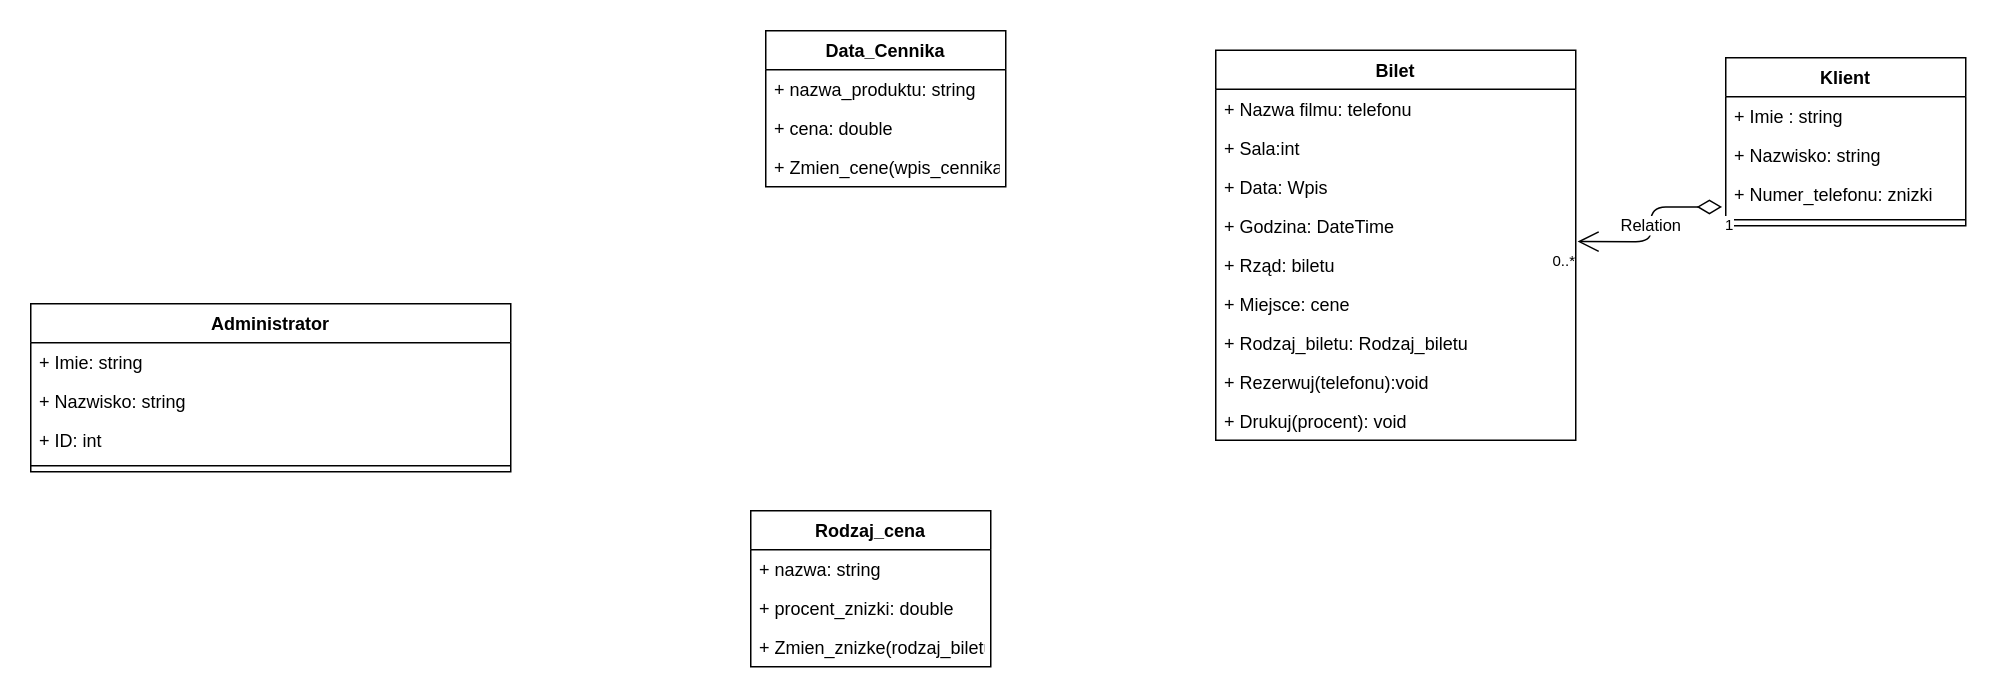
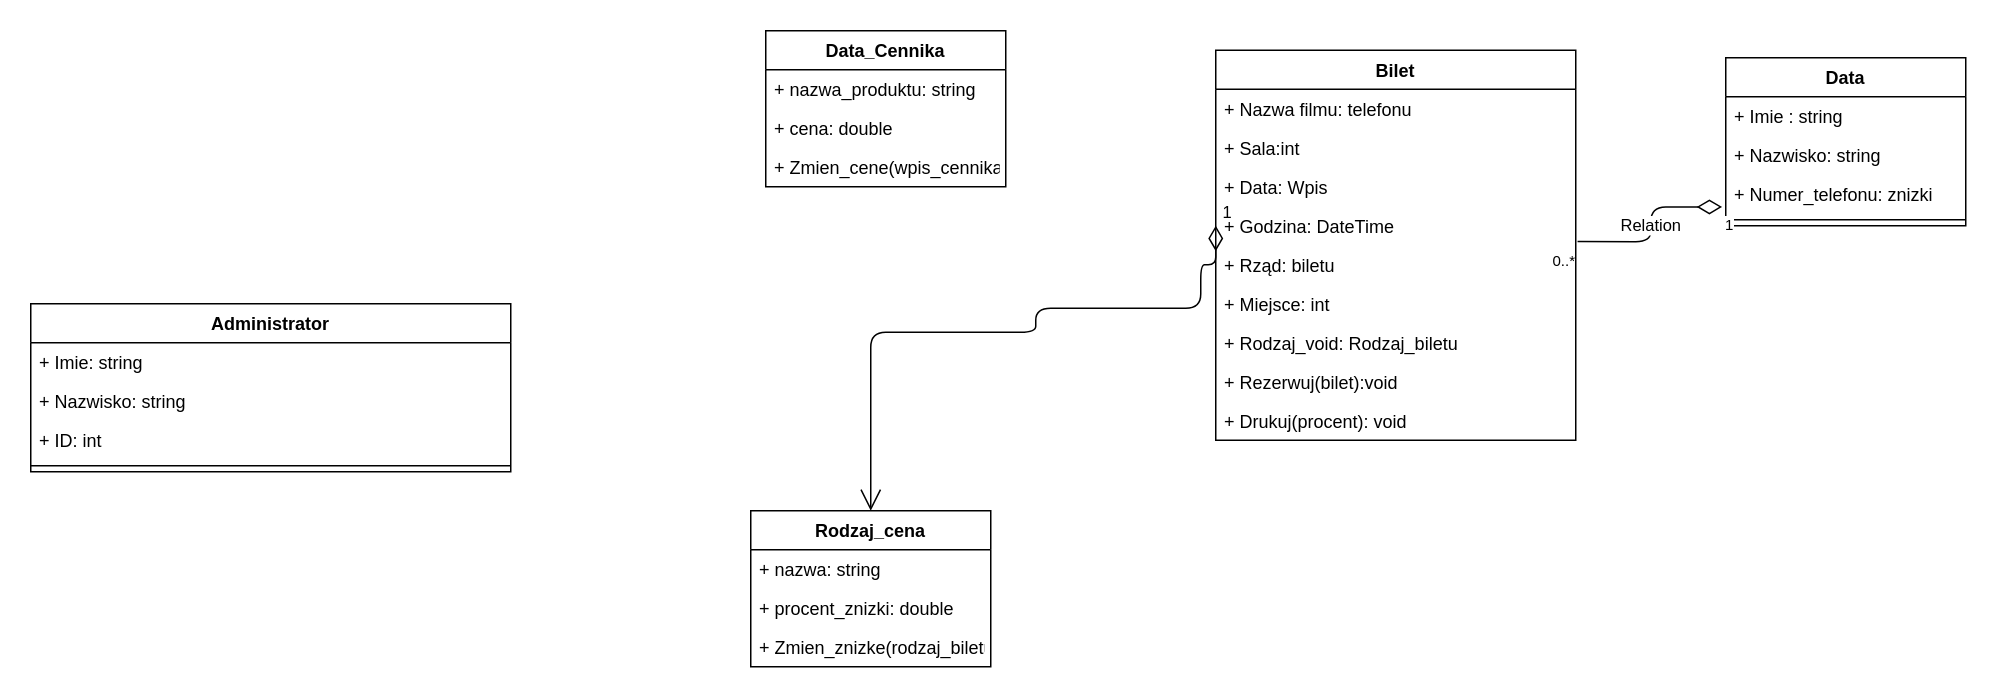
(1845, 78) -> (1845, 78)
(1585, 242) -> (1583, 242)
(1290, 305) -> (1283, 305)
none -> (976, 332)
(1359, 344) -> (1351, 344)
(1341, 383) -> (1323, 383)
